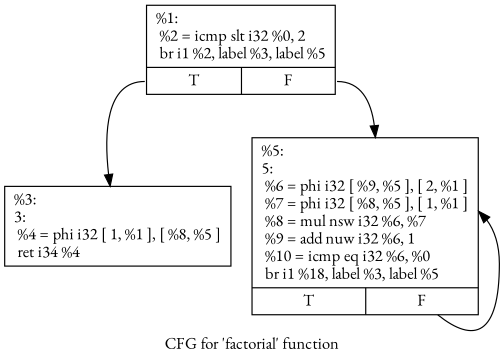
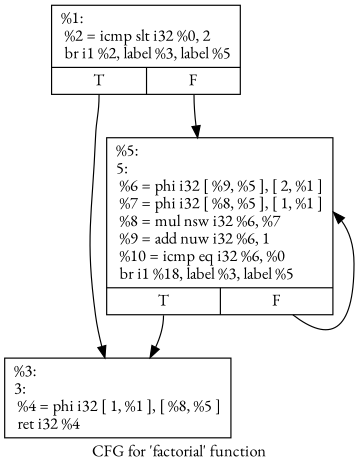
(47, 252) -> (47, 424)
none -> (161, 332)
